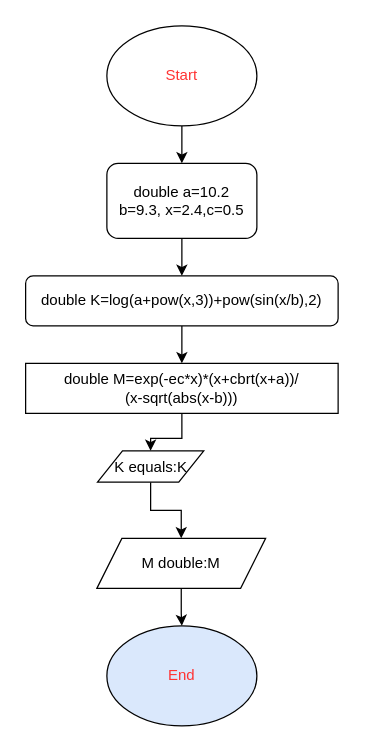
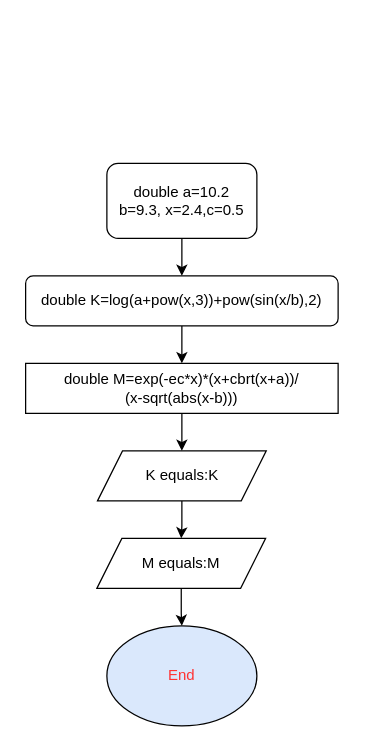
(182, 76) -> none
(182, 149) -> none
(151, 466) -> (182, 476)
(181, 563) -> (181, 563)
